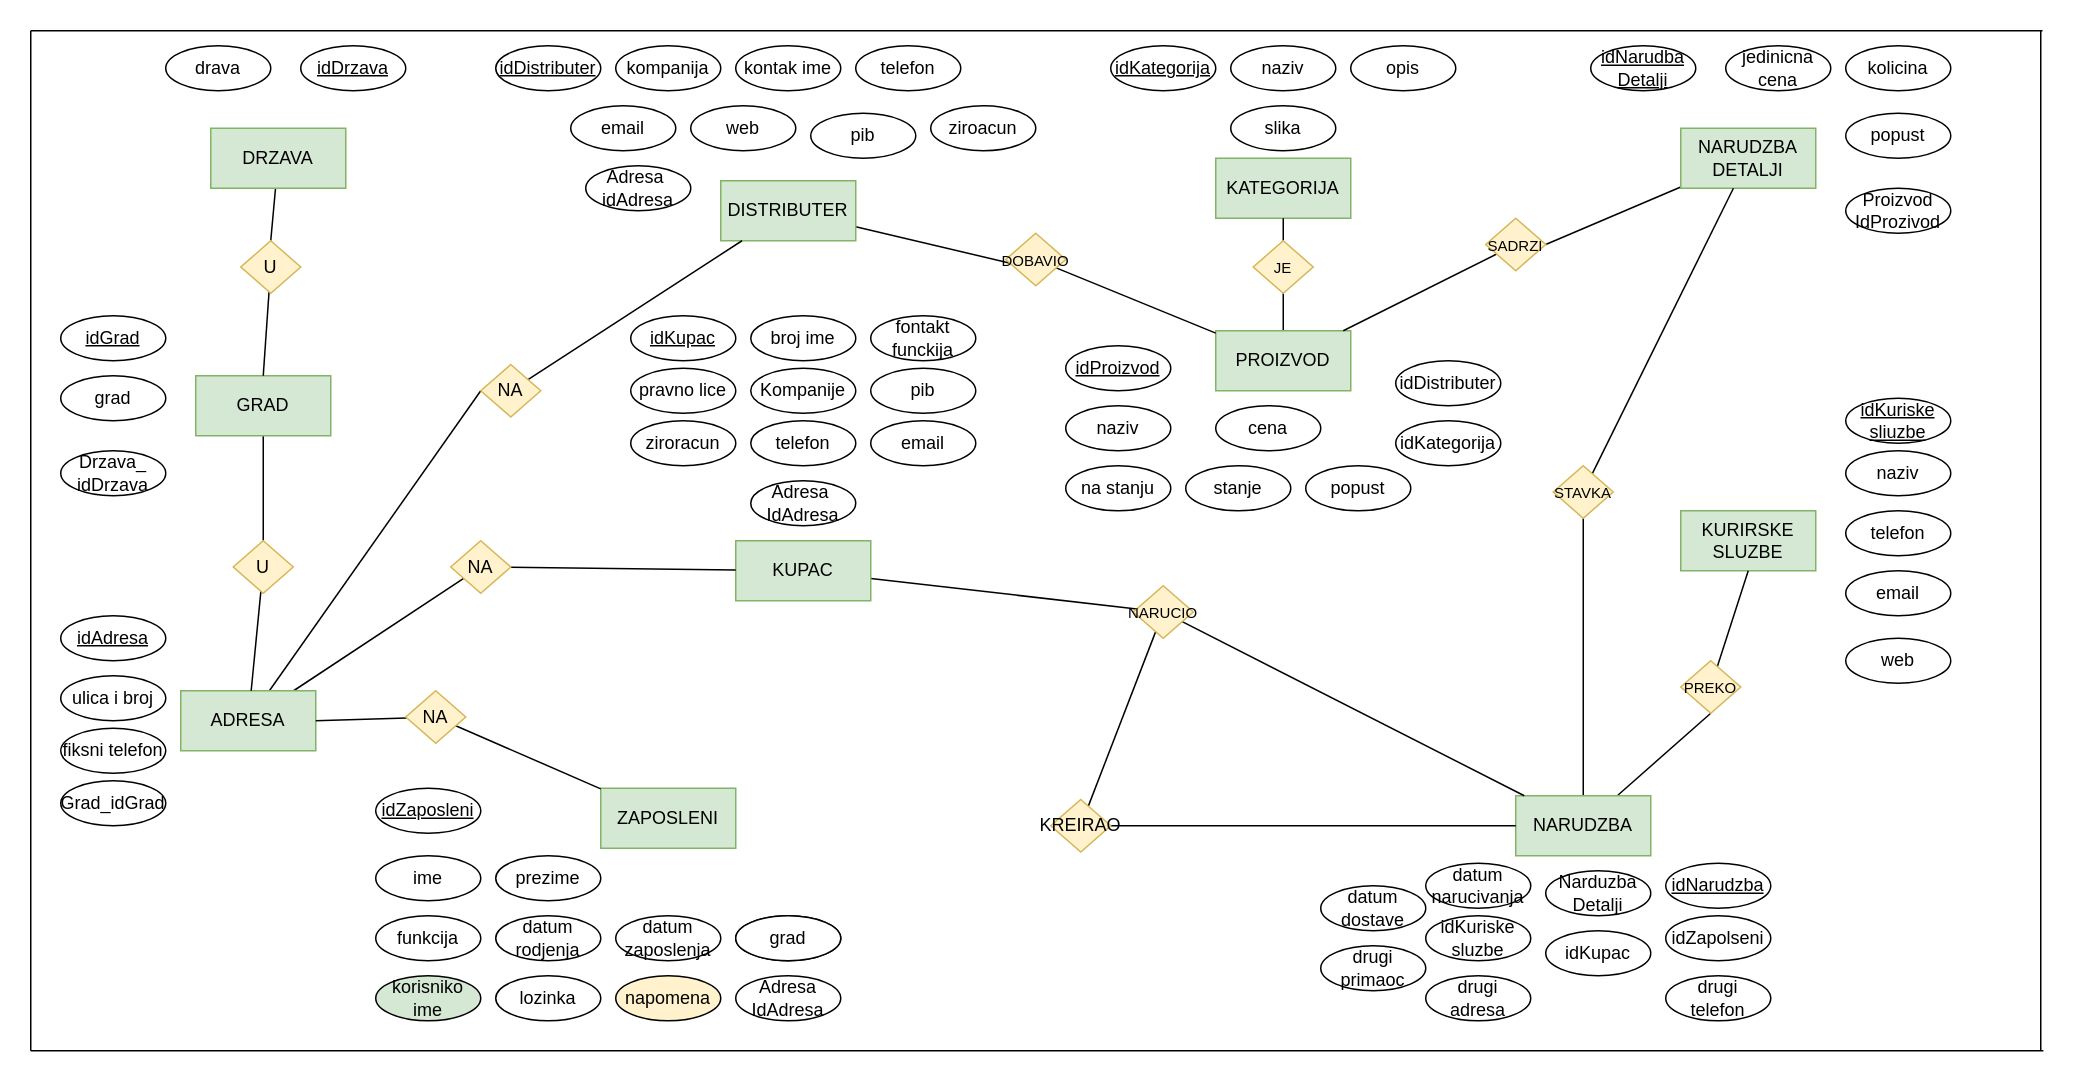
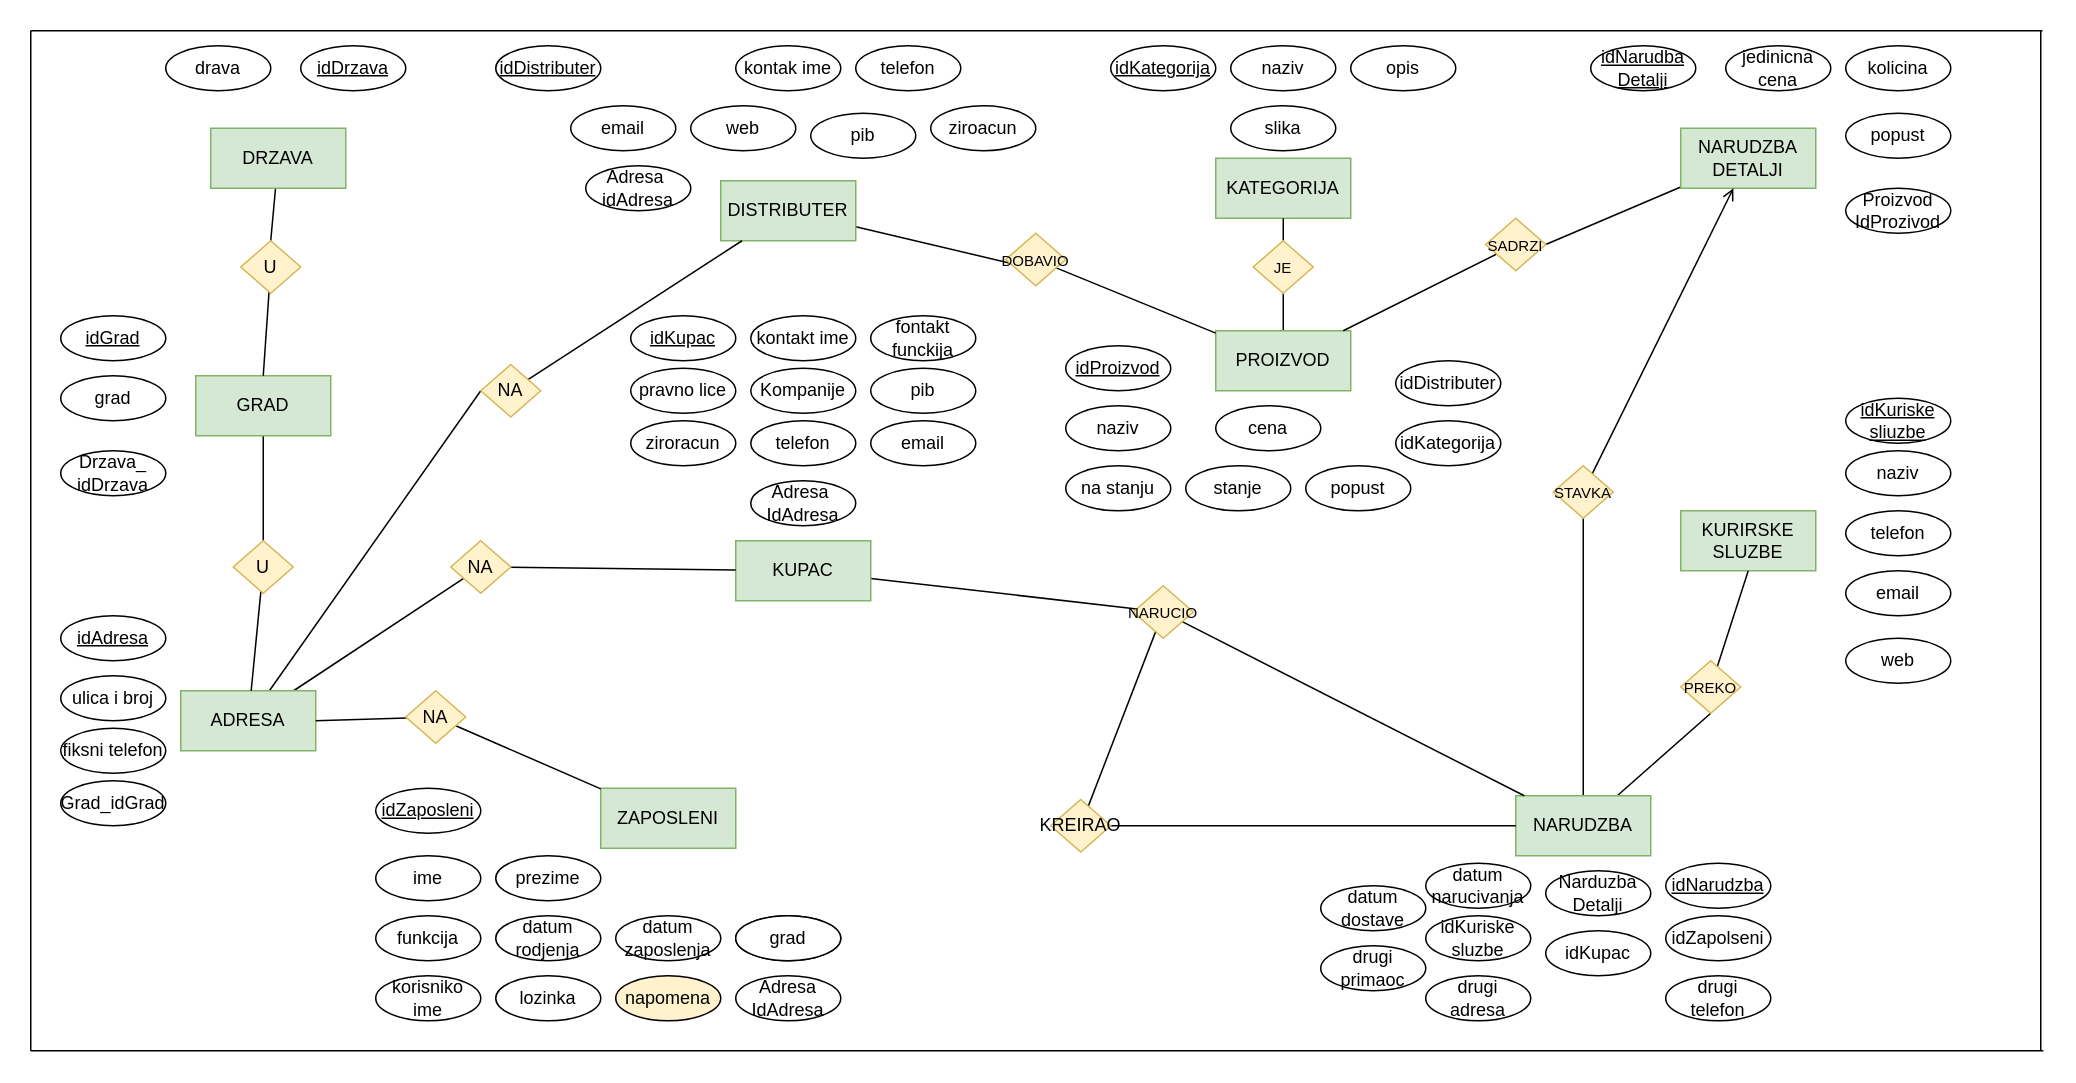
(668, 68) -> none
(1731, 194) -> (1731, 194)
(803, 338) -> (803, 338)
(428, 998) -> (428, 998)
